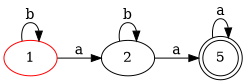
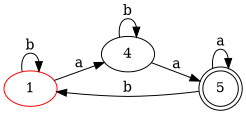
(128, 58) -> (128, 54)
none -> (133, 96)
